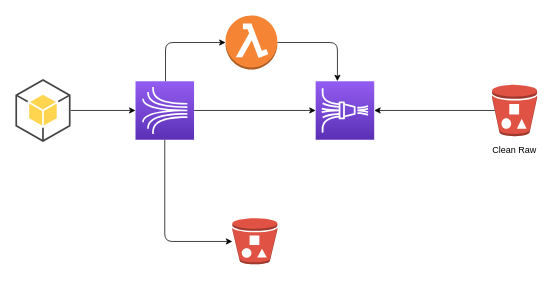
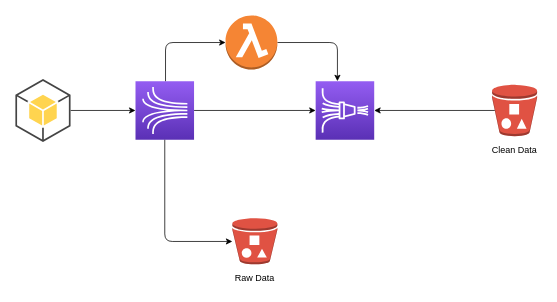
(514, 150) -> (514, 150)
none -> (255, 278)
